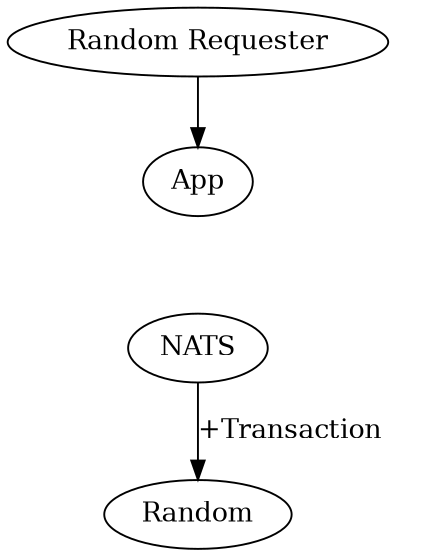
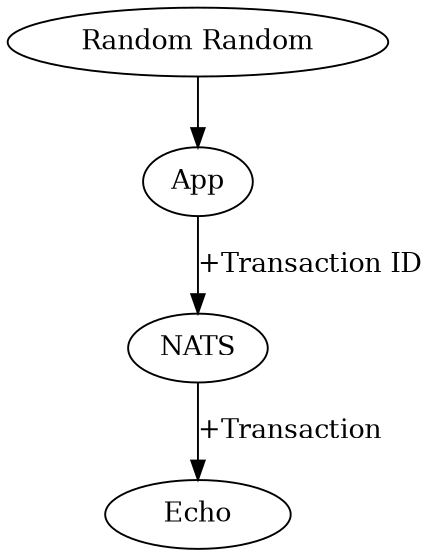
(198, 42) -> (198, 42)
none -> (198, 255)
(198, 514) -> (198, 514)
